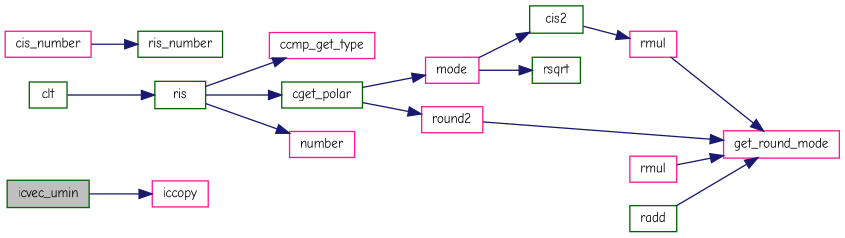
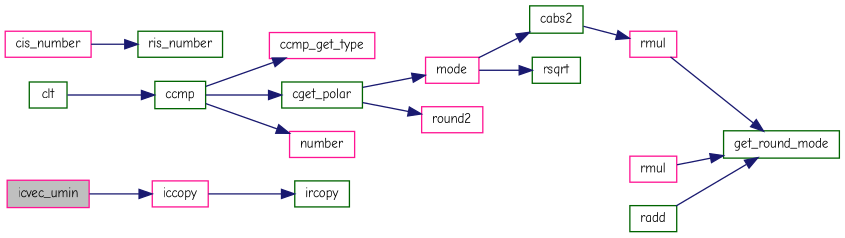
(556, 20) -> (556, 20)
(180, 95) -> (180, 95)
(597, 131) -> none
(781, 144) -> (781, 144)
(48, 194) -> (48, 194)
none -> (322, 194)
